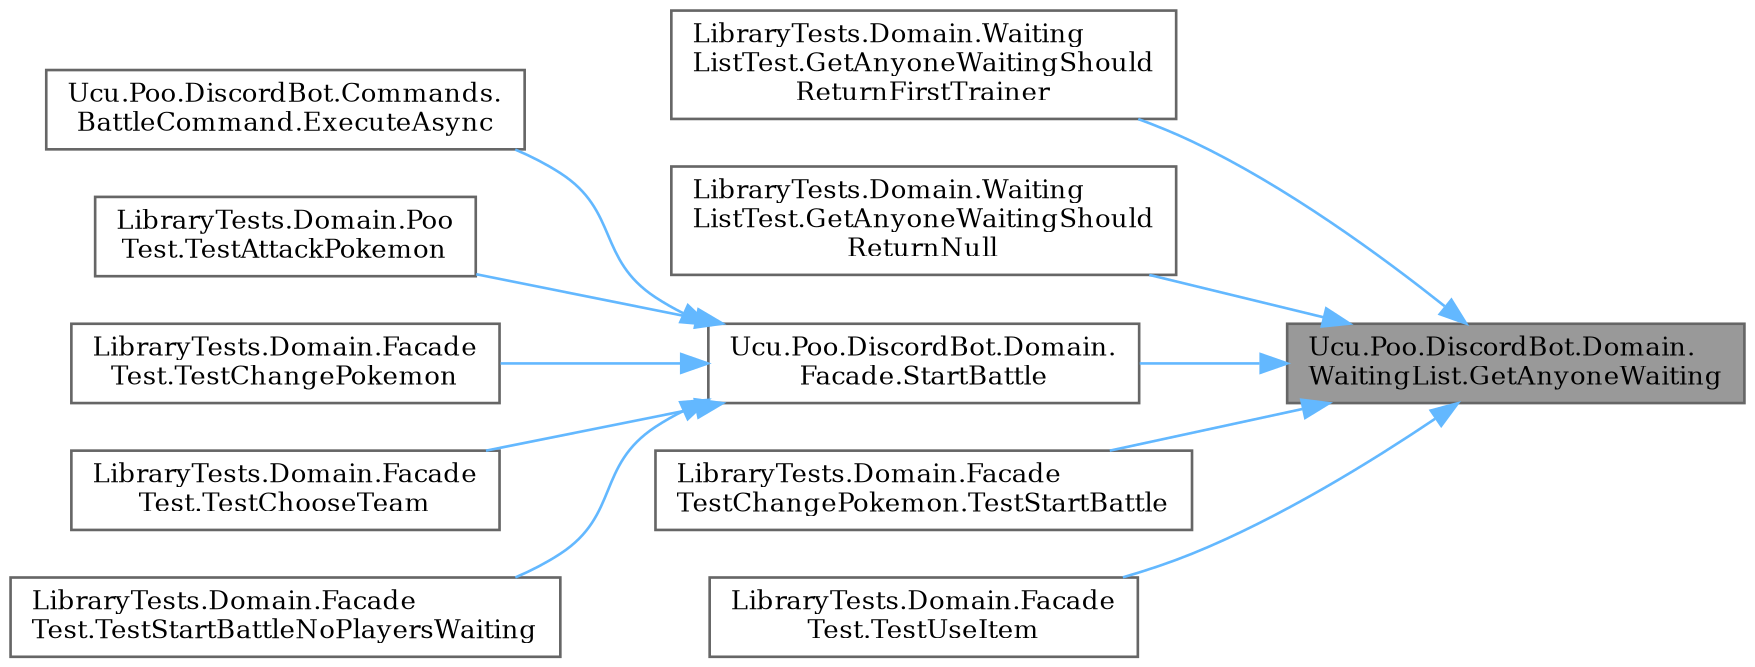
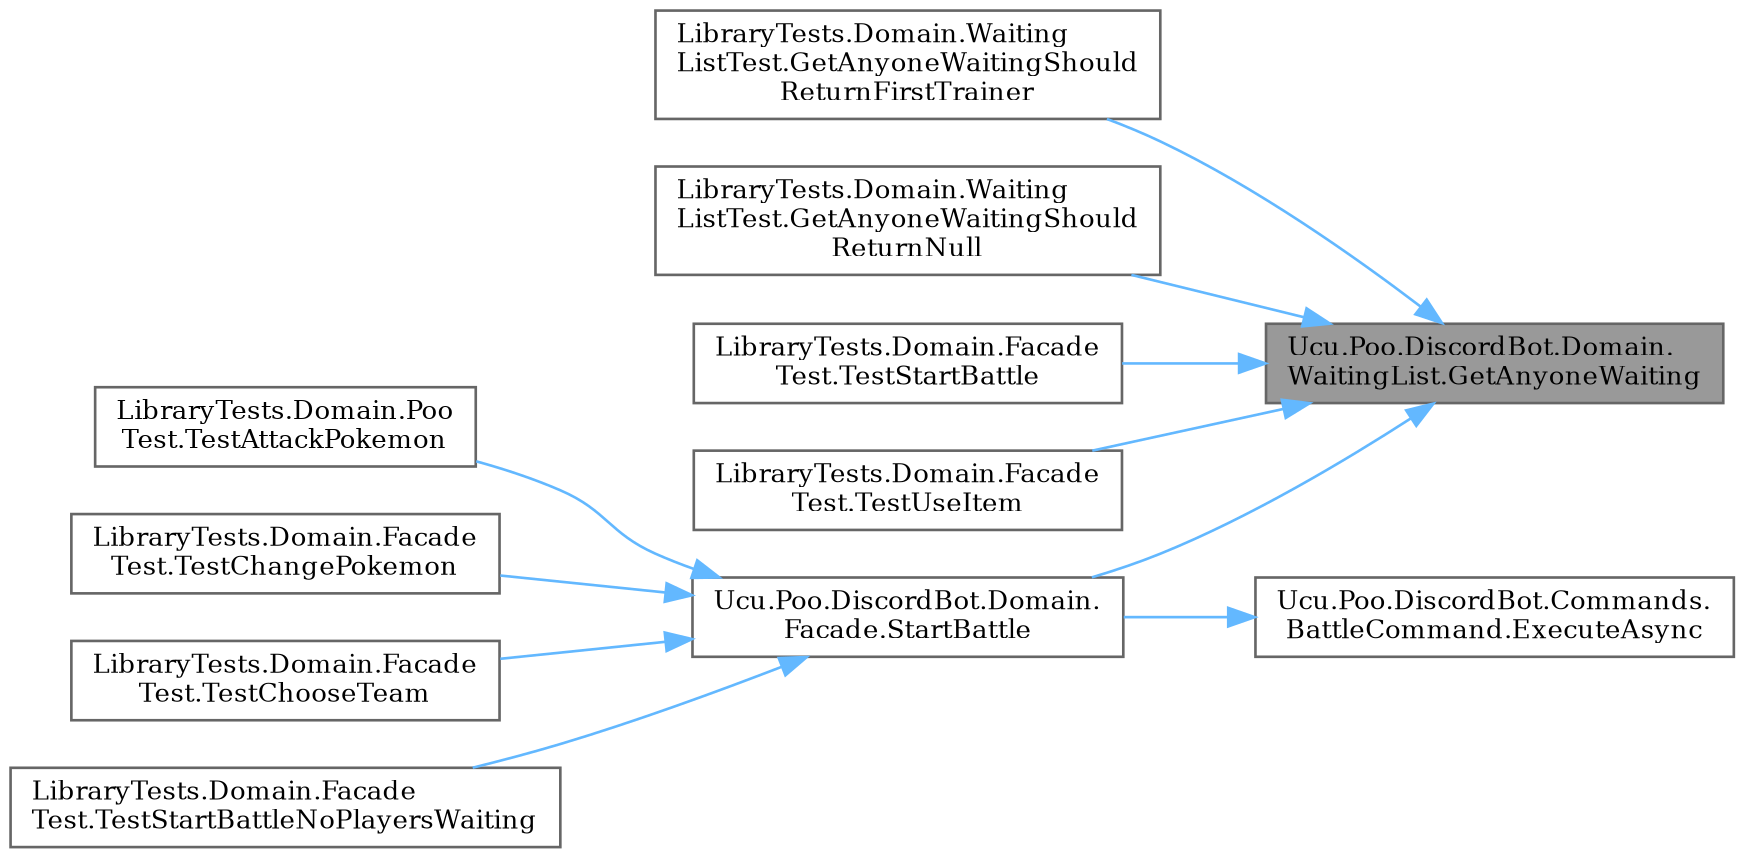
(604, 227) -> (1176, 617)
(924, 490) -> (908, 363)
